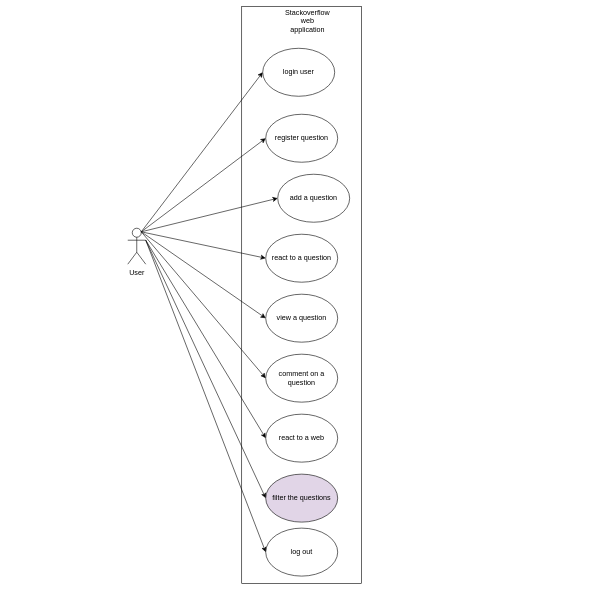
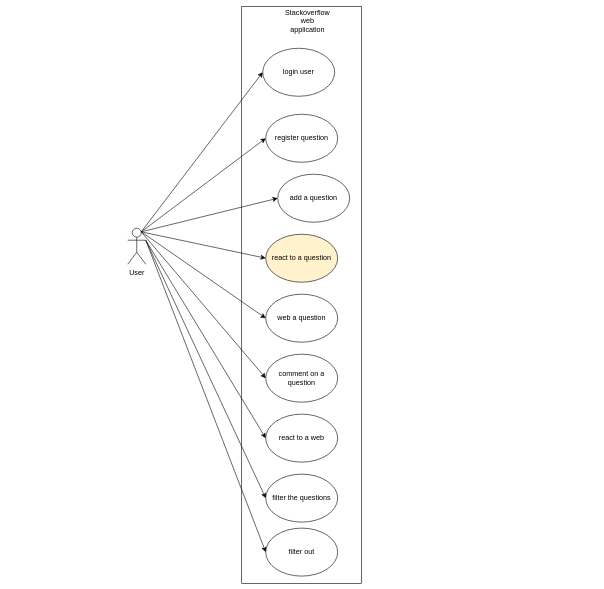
(302, 258) -> (302, 258)
(302, 318) -> (302, 318)
(302, 498) -> (302, 498)
(302, 552) -> (302, 552)
